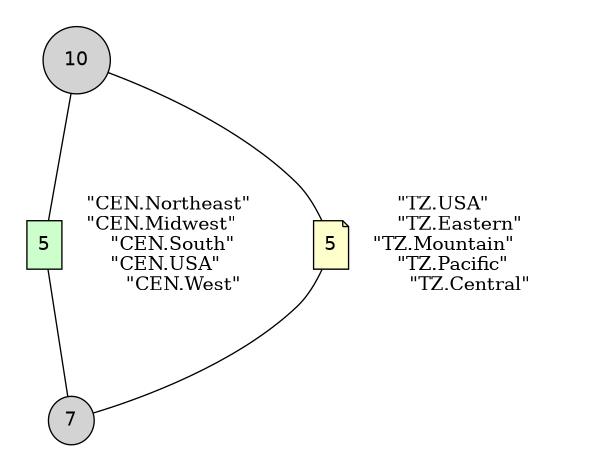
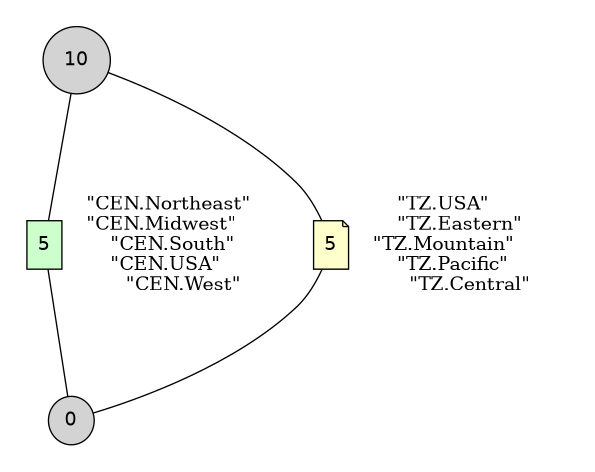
(71, 421) -> (71, 421)
